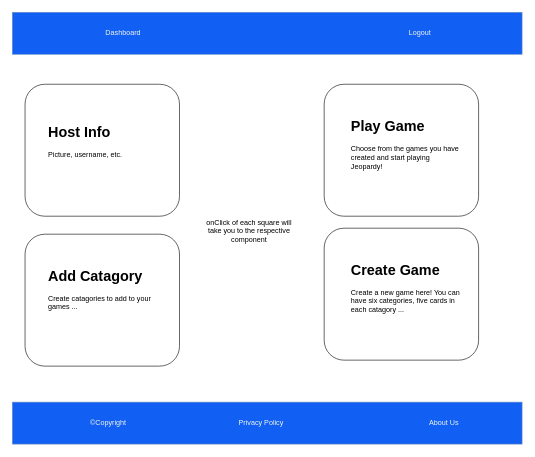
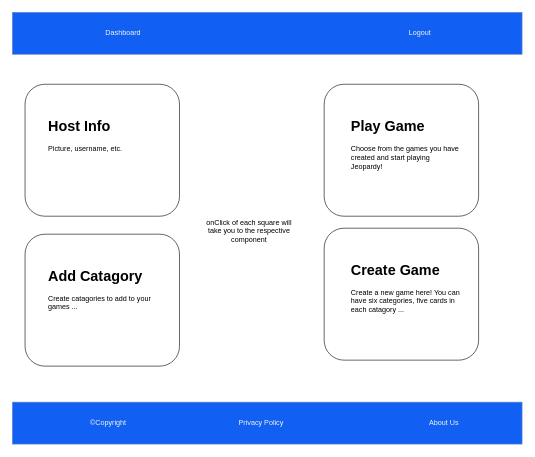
(102, 156) -> (102, 150)
